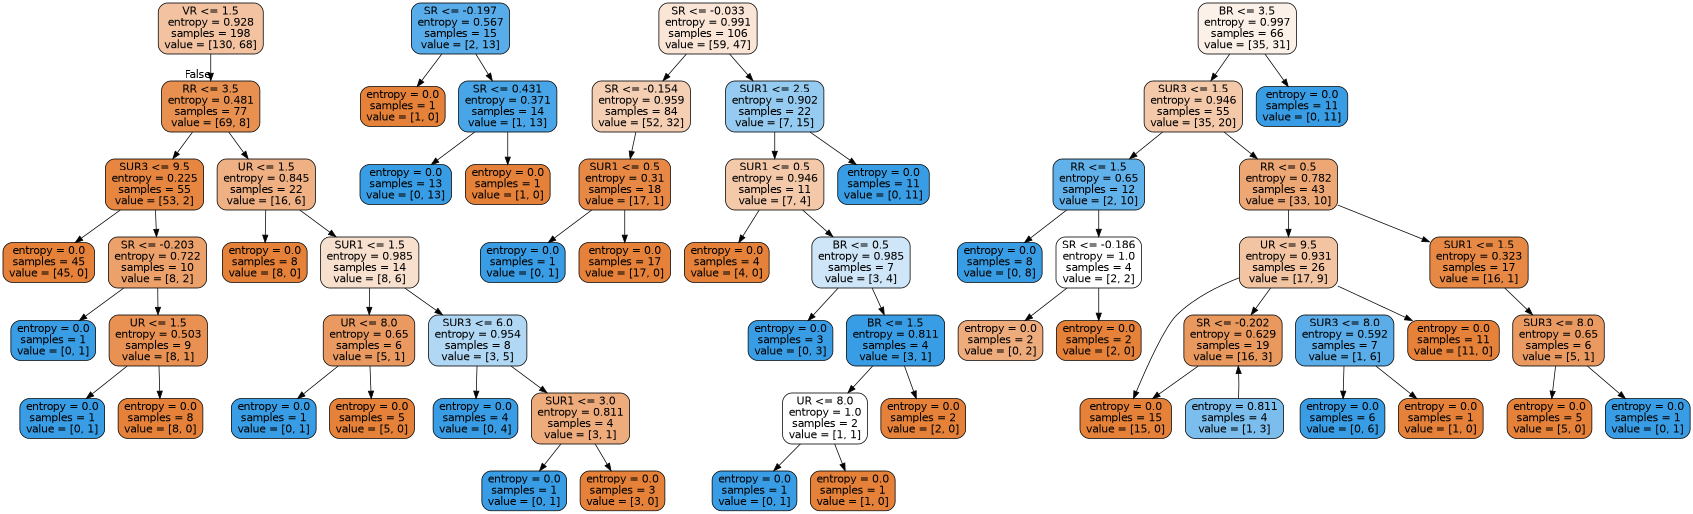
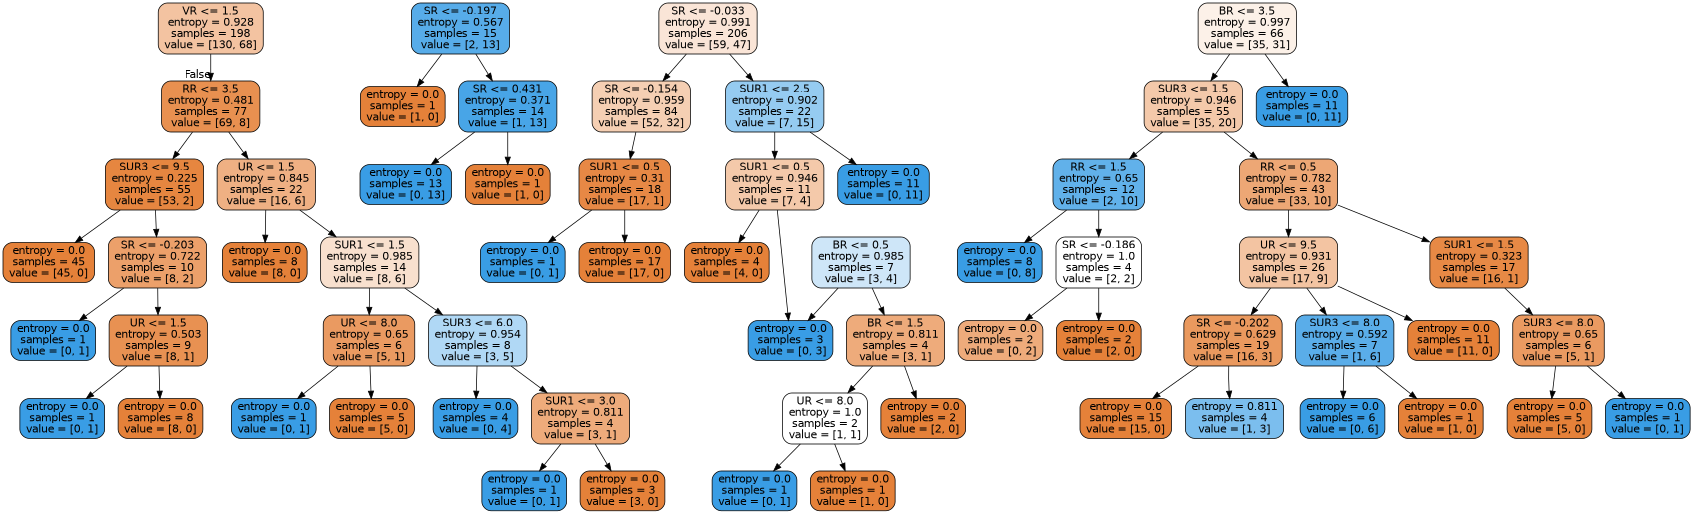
(708, 28) -> (708, 28)
(815, 221) -> (783, 261)
(1172, 320) -> (1314, 298)
(896, 340) -> (896, 340)
(1239, 386) -> (1229, 379)
